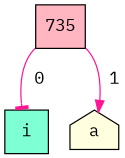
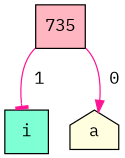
(34, 79) -> (34, 79)
(109, 79) -> (109, 79)
